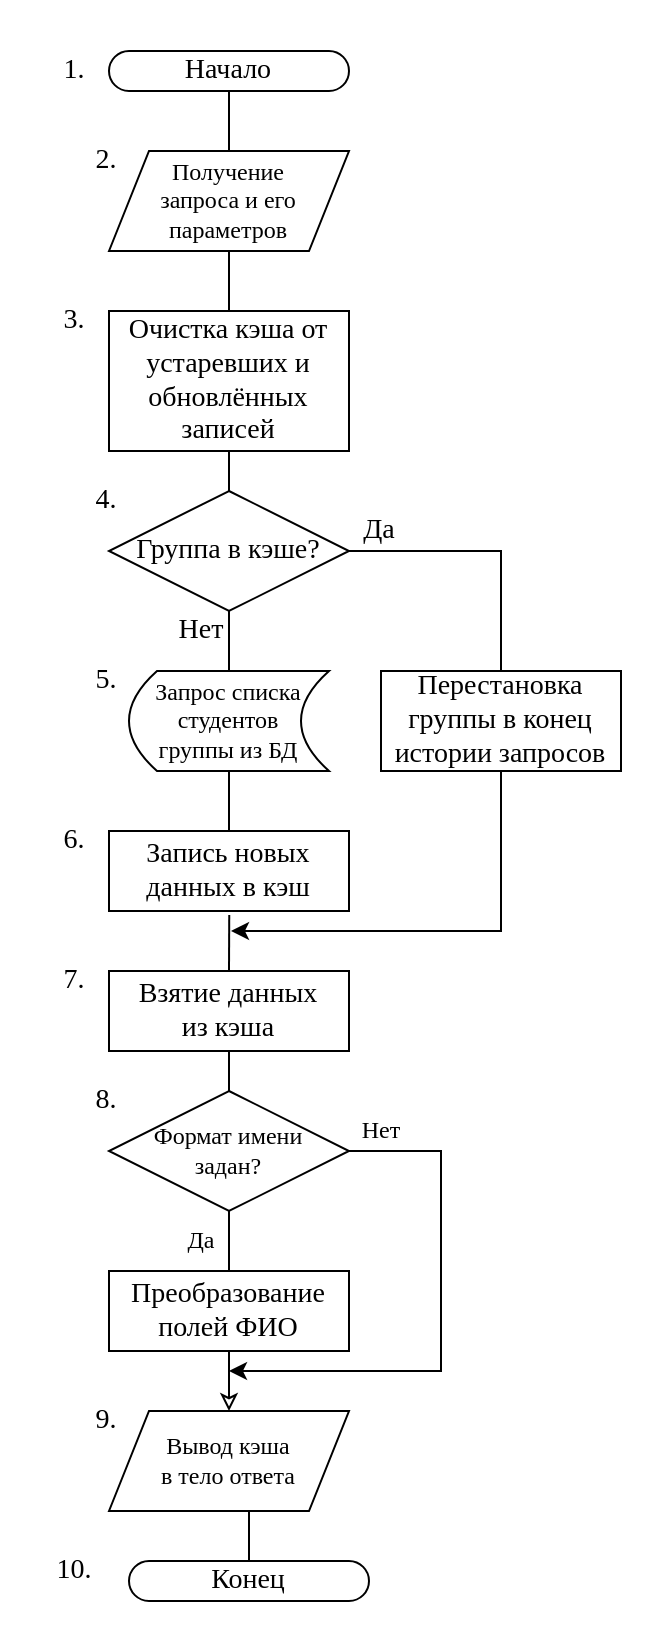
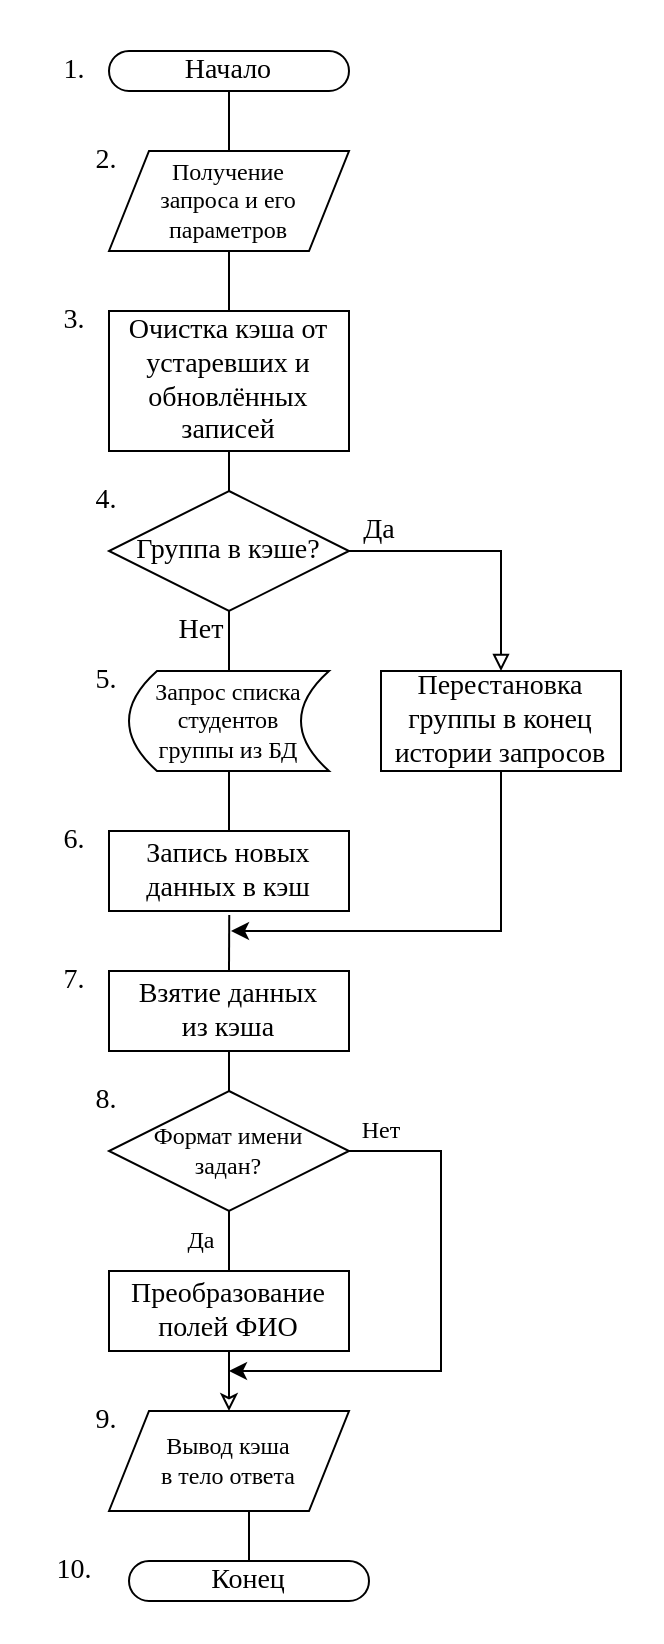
(501, 660) -> (501, 653)
